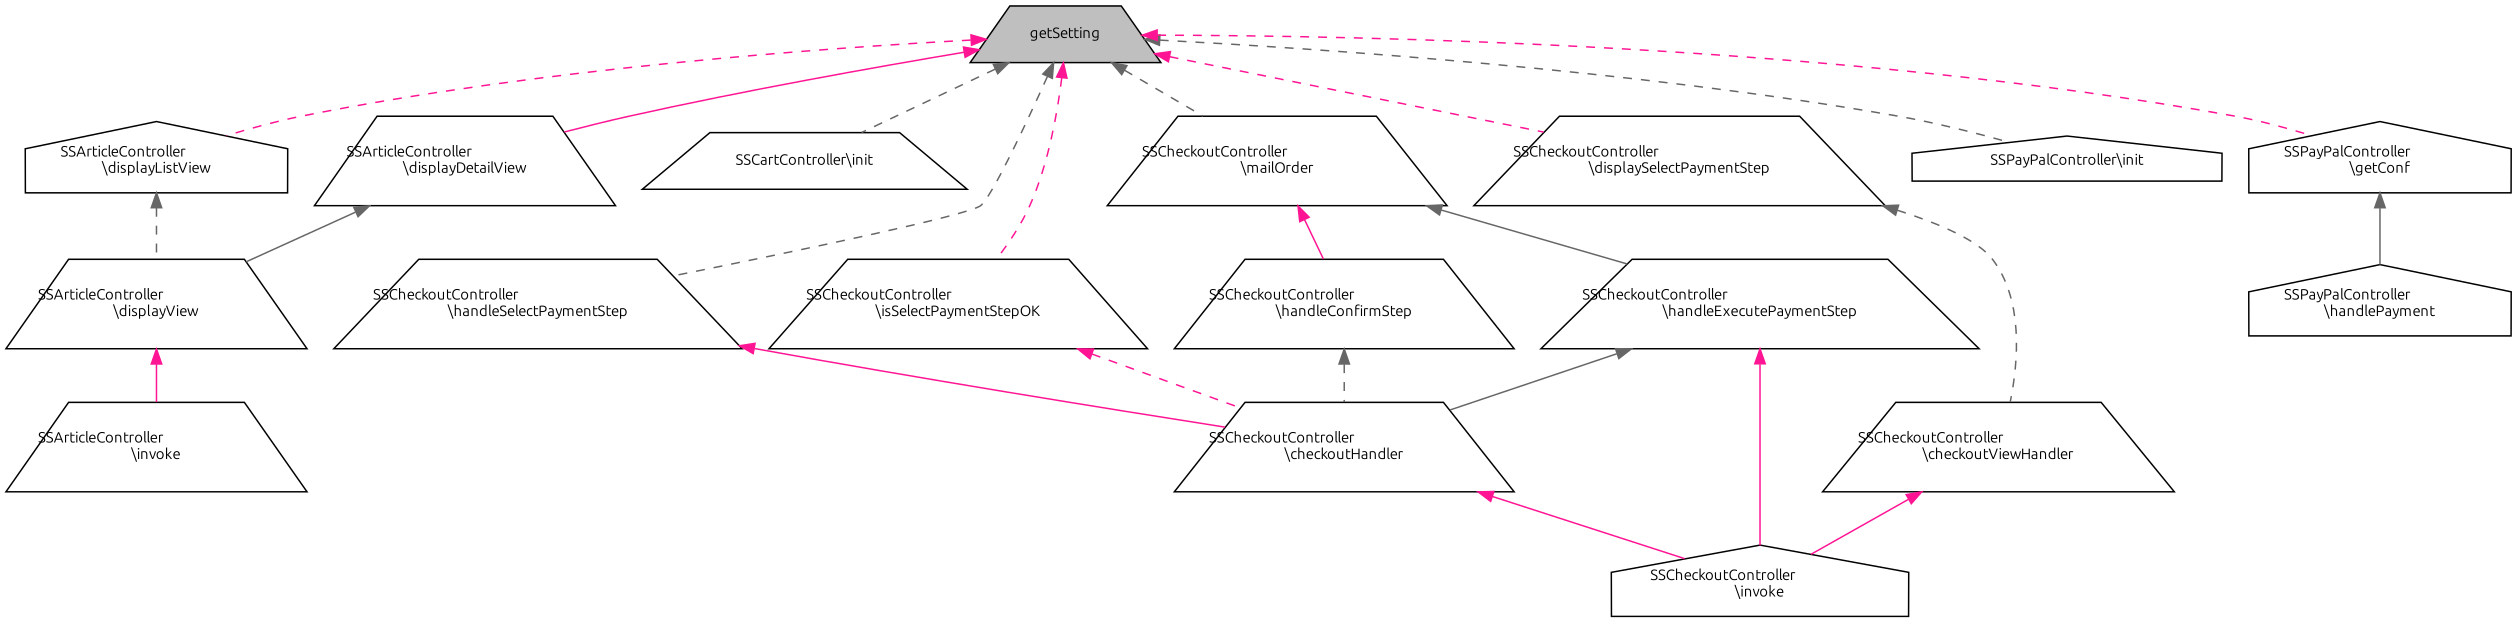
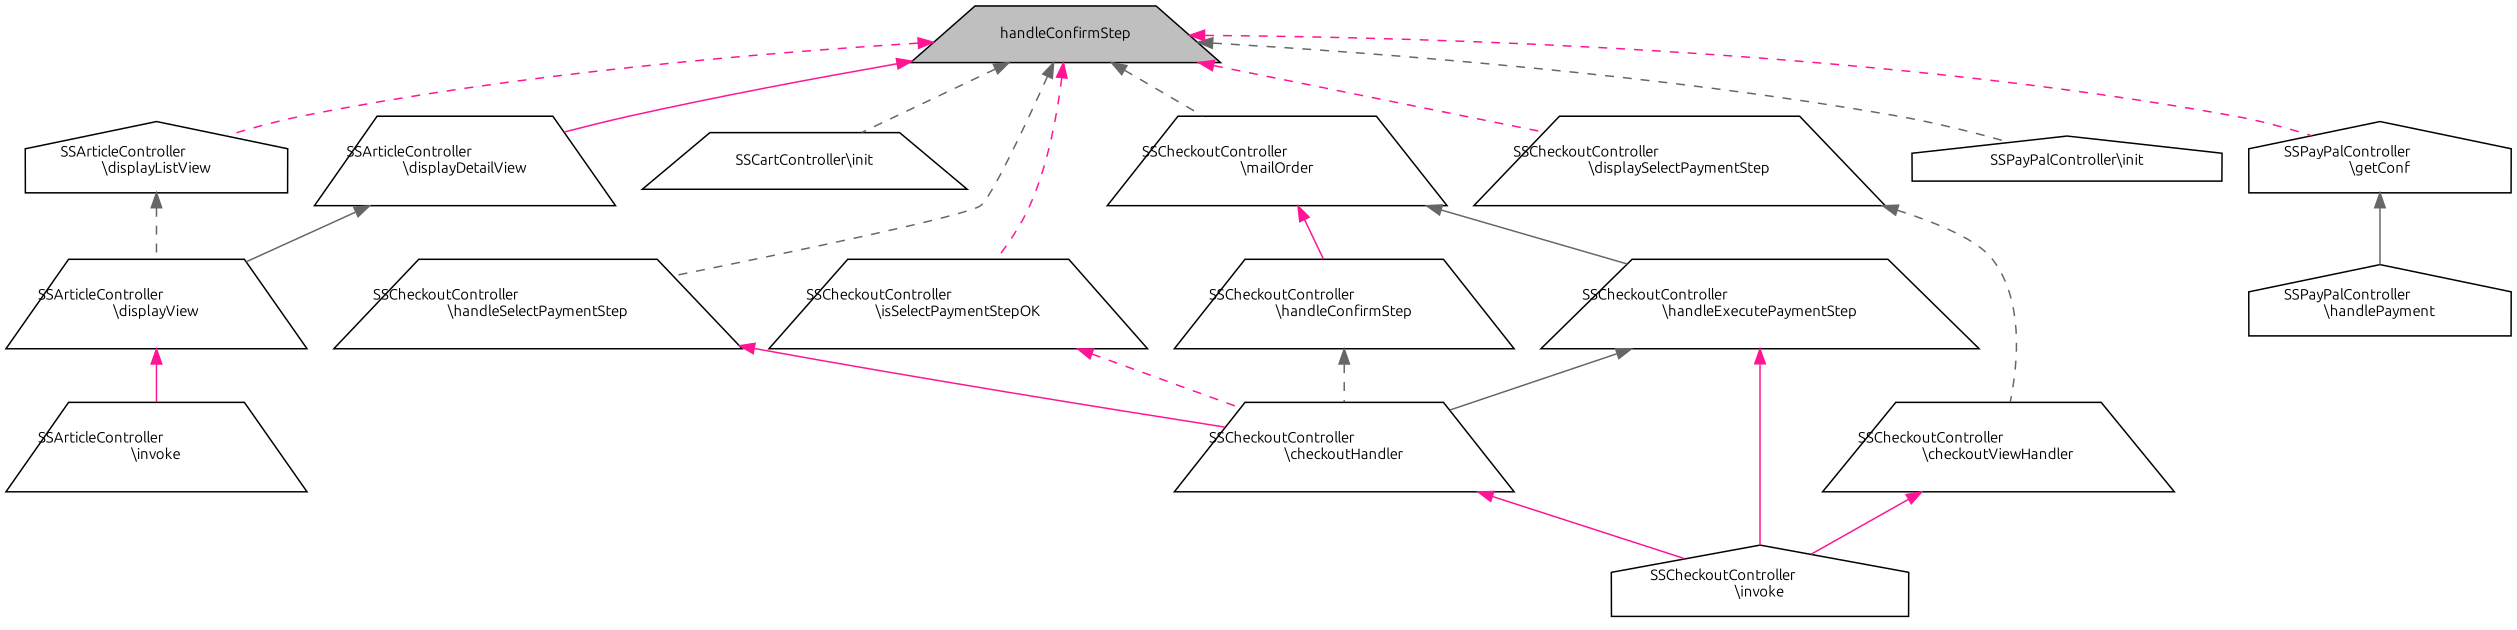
(1066, 34) -> (1066, 34)
